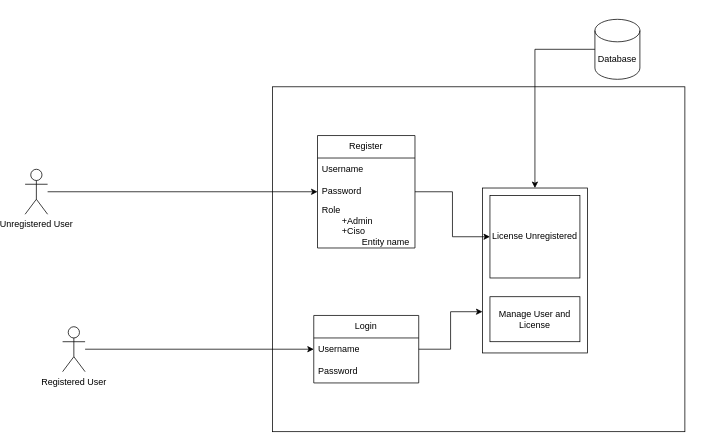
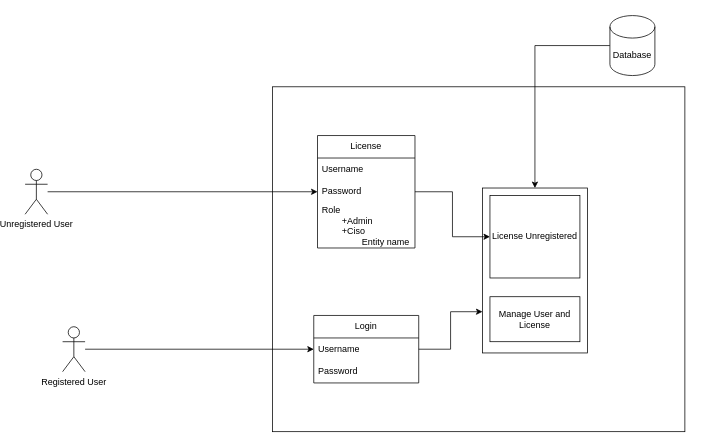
(618, 49) -> (633, 45)
(366, 147) -> (366, 147)
